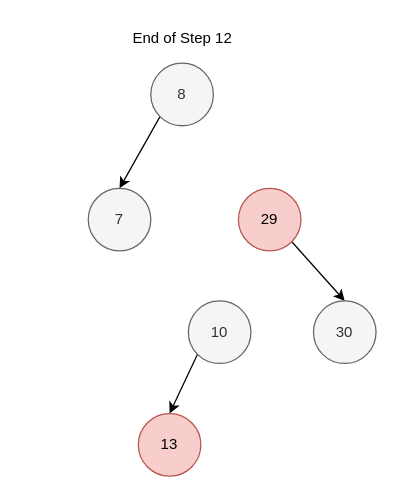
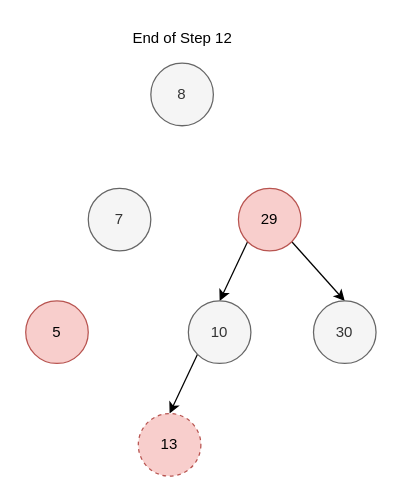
(142, 149) -> none
none -> (235, 267)
none -> (57, 332)
(169, 444) -> (169, 444)
